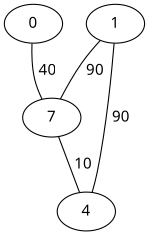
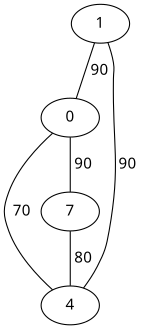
(78, 68) -> (85, 71)
(46, 71) -> (82, 165)
(81, 165) -> (82, 258)
none -> (4, 212)
